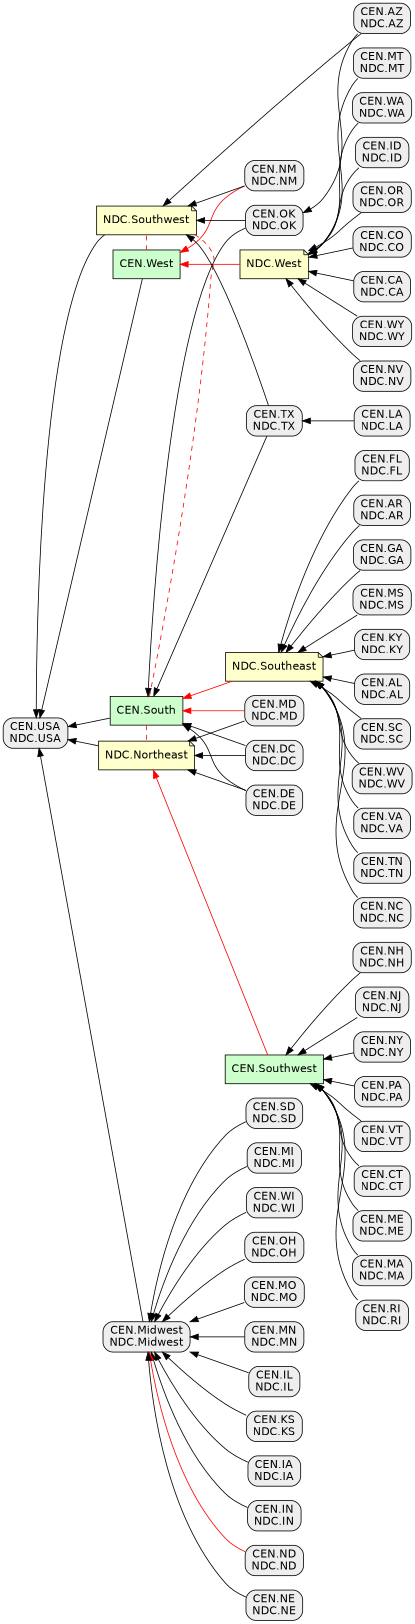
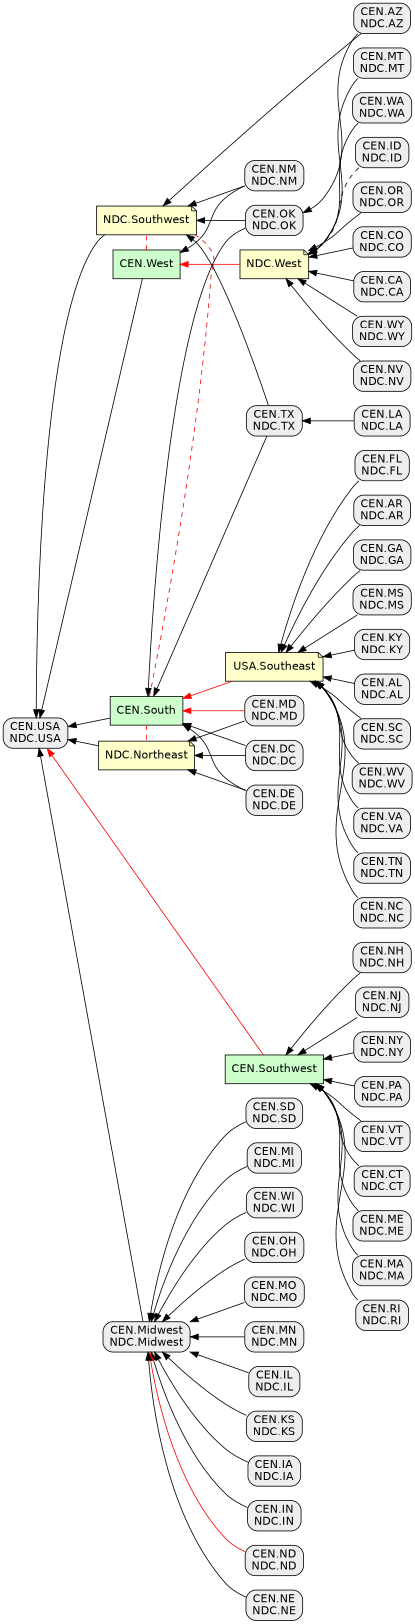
(339, 210) -> (339, 210)
(213, 215) -> (213, 215)
(274, 667) -> (274, 667)
(212, 916) -> (158, 905)
